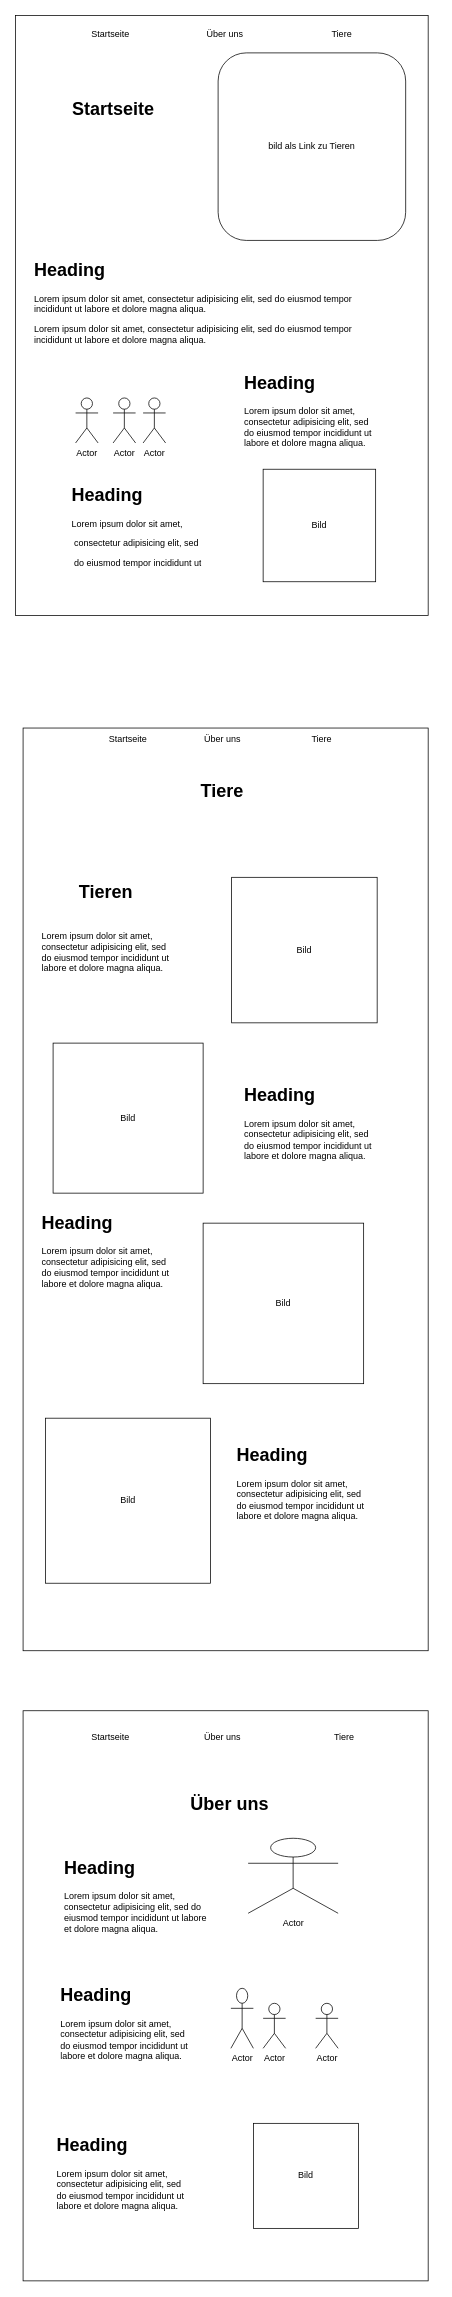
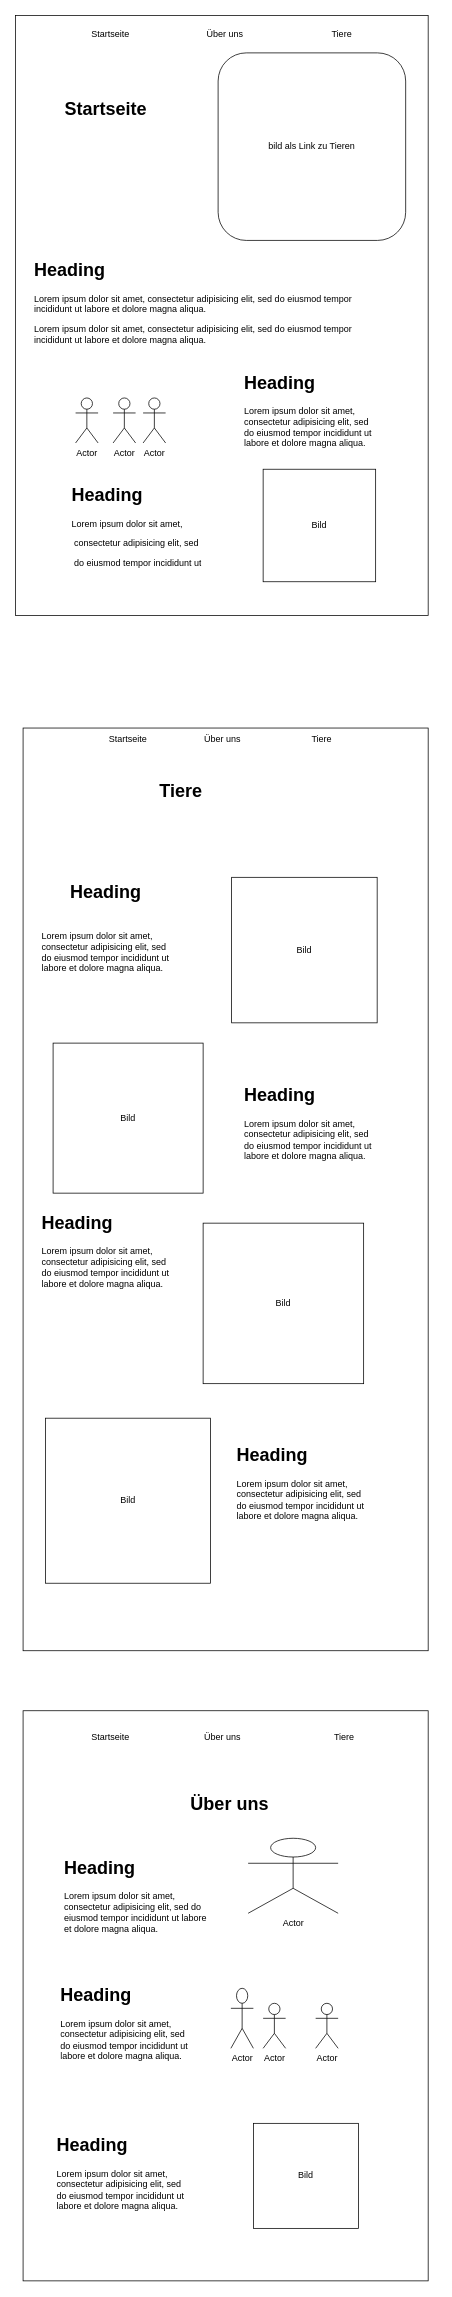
(113, 109) -> (105, 109)
(222, 792) -> (180, 792)
(106, 892) -> (106, 892)
